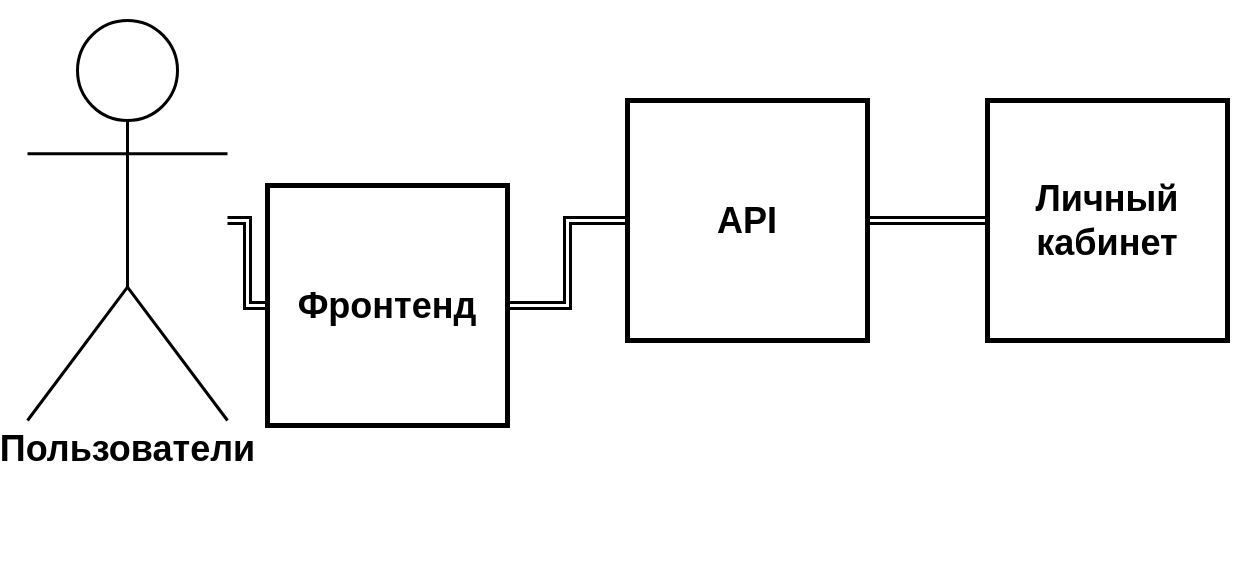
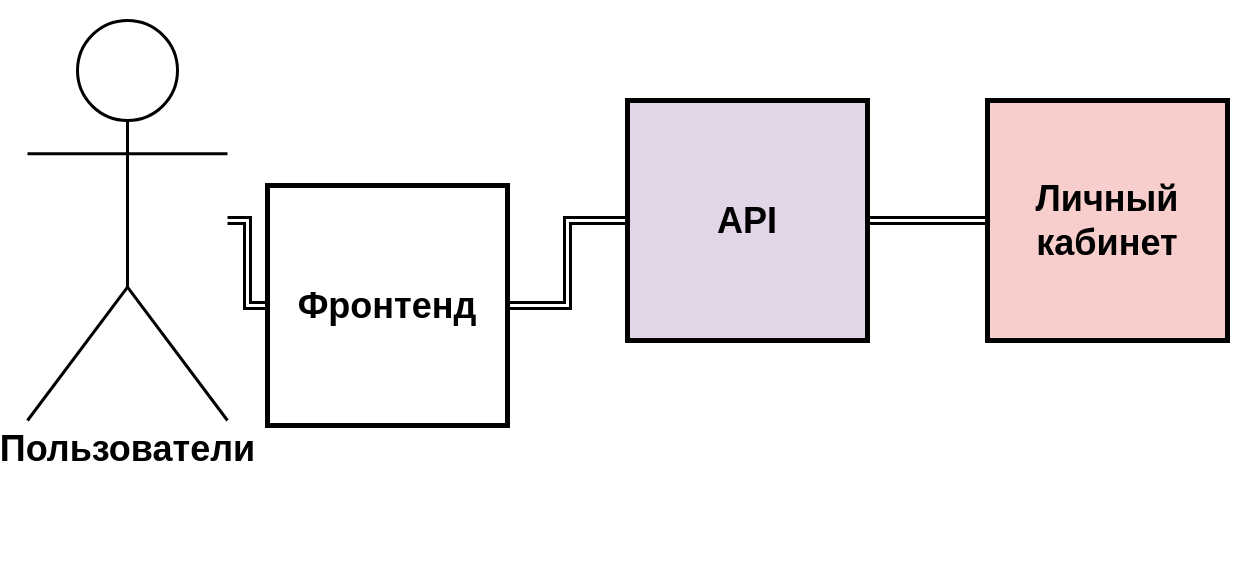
(748, 221) -> (748, 221)
(1108, 221) -> (1108, 221)
